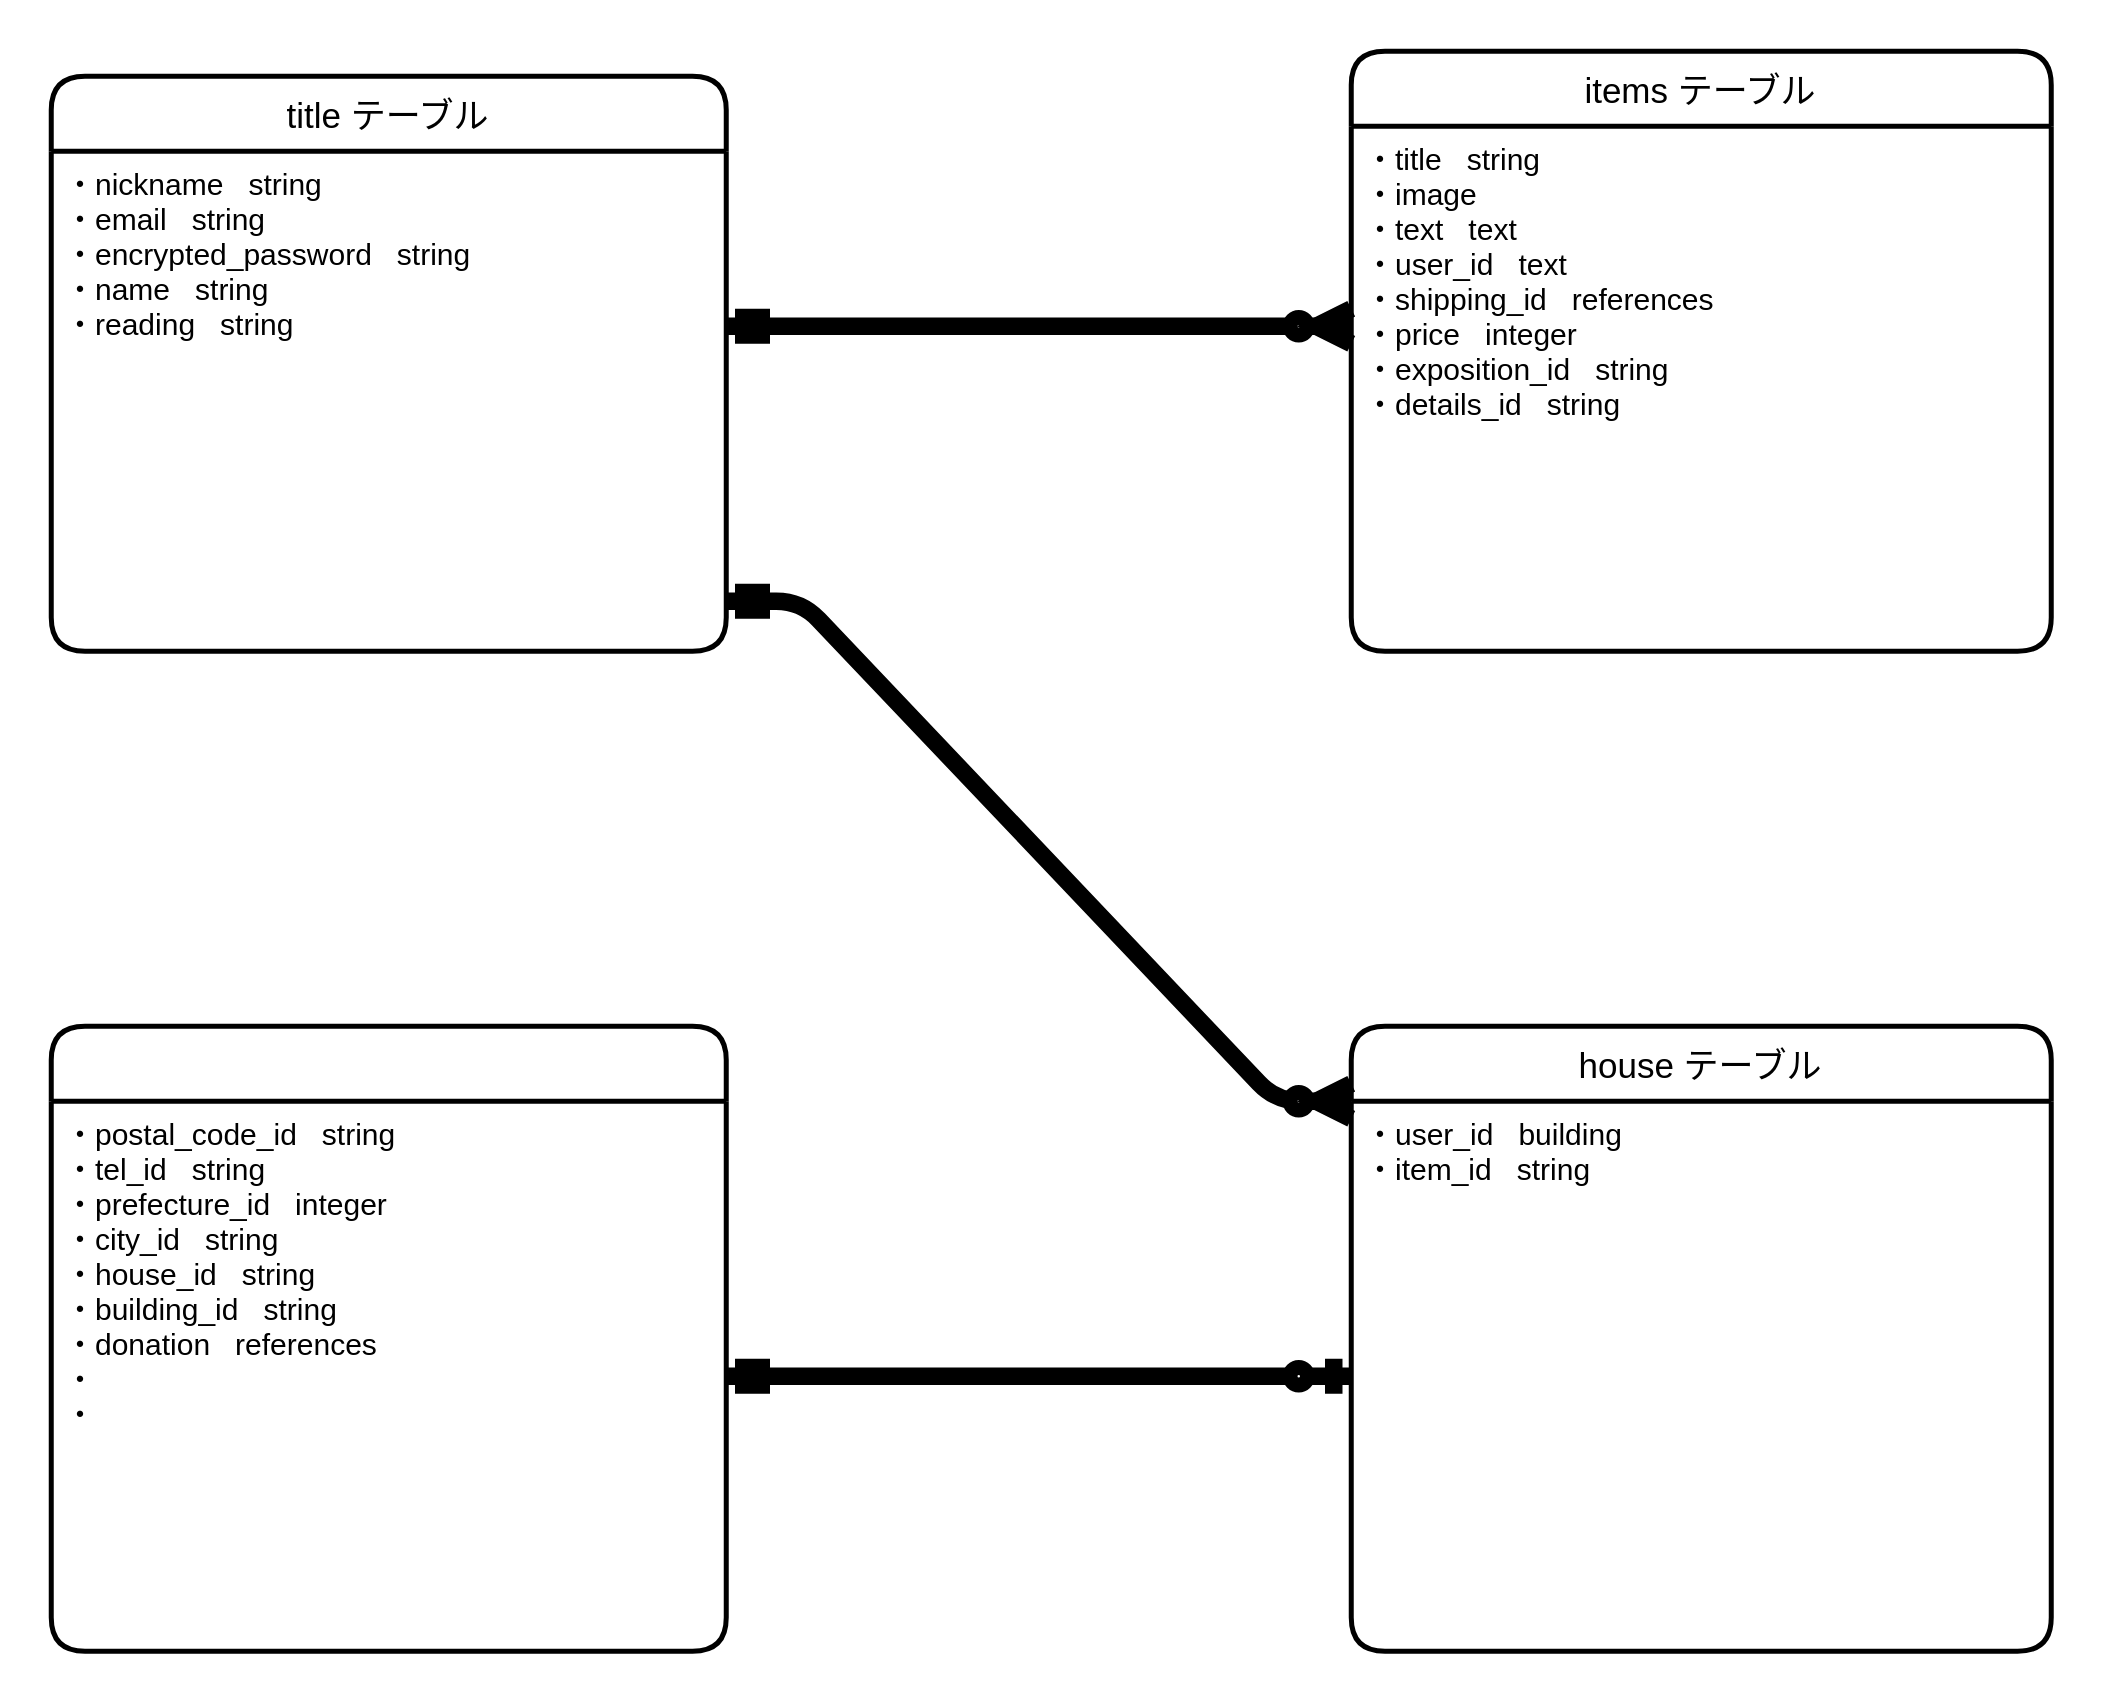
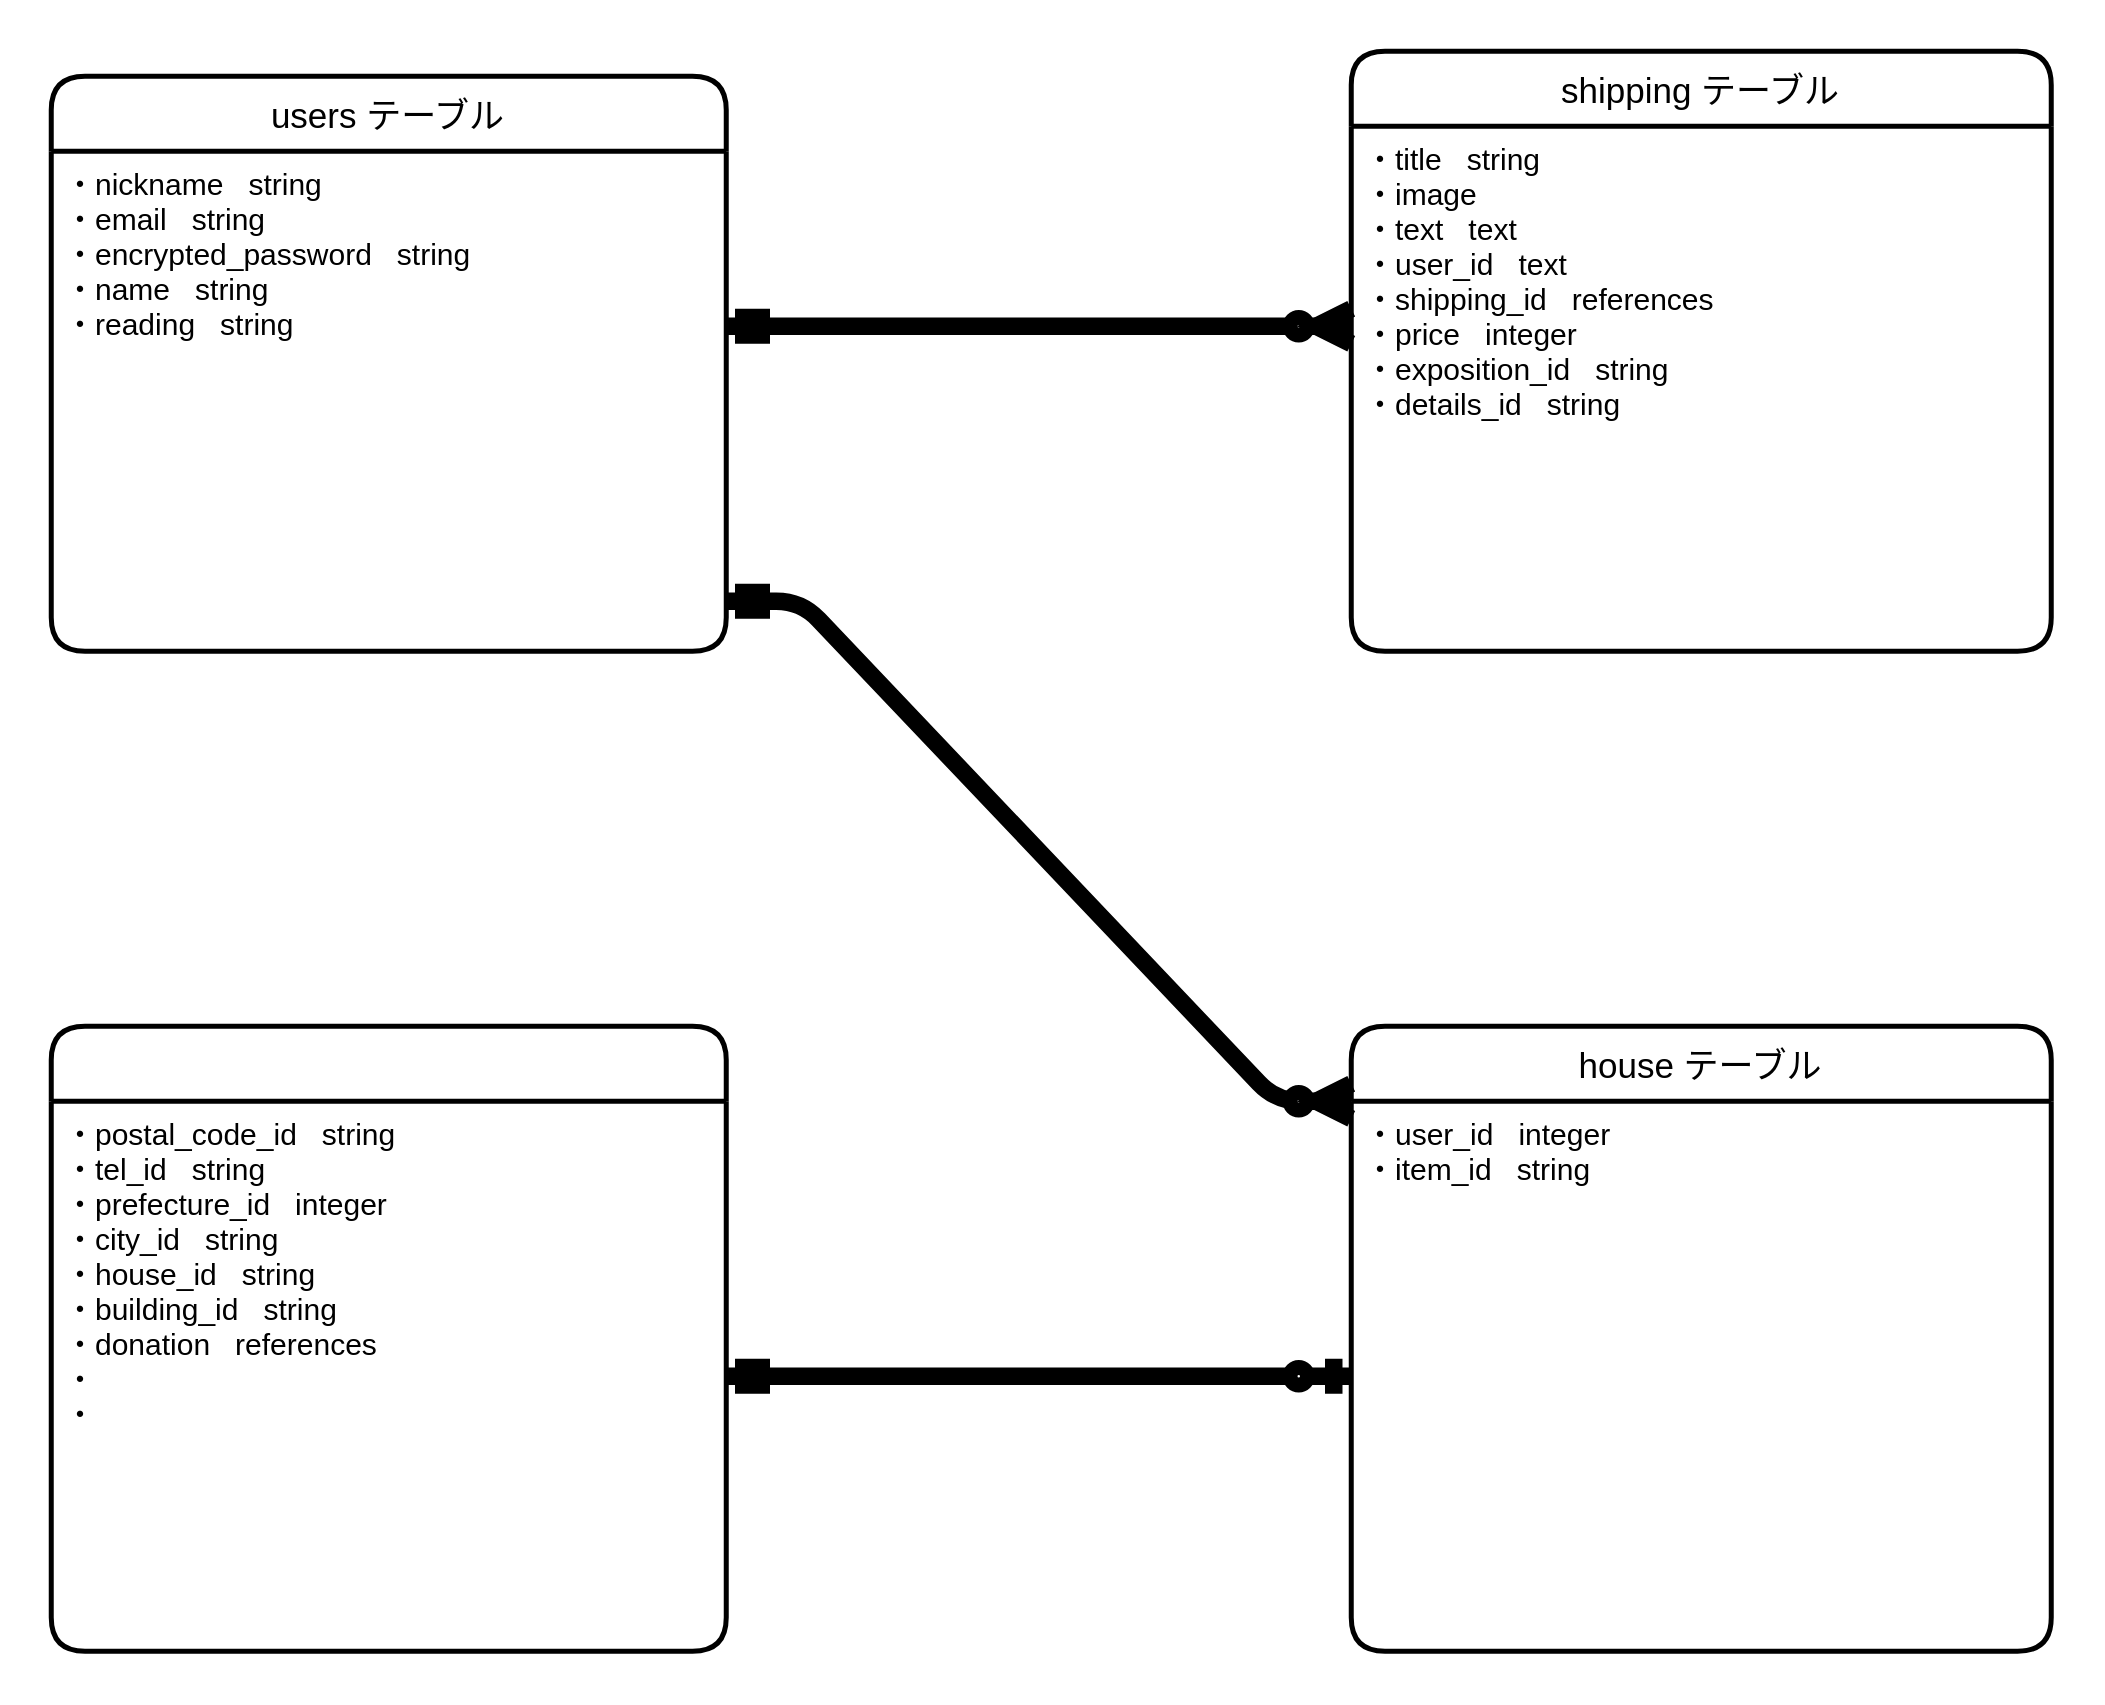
(1700, 91) -> (1700, 91)
(388, 116) -> (388, 116)
(1512, 1135) -> (1511, 1135)
